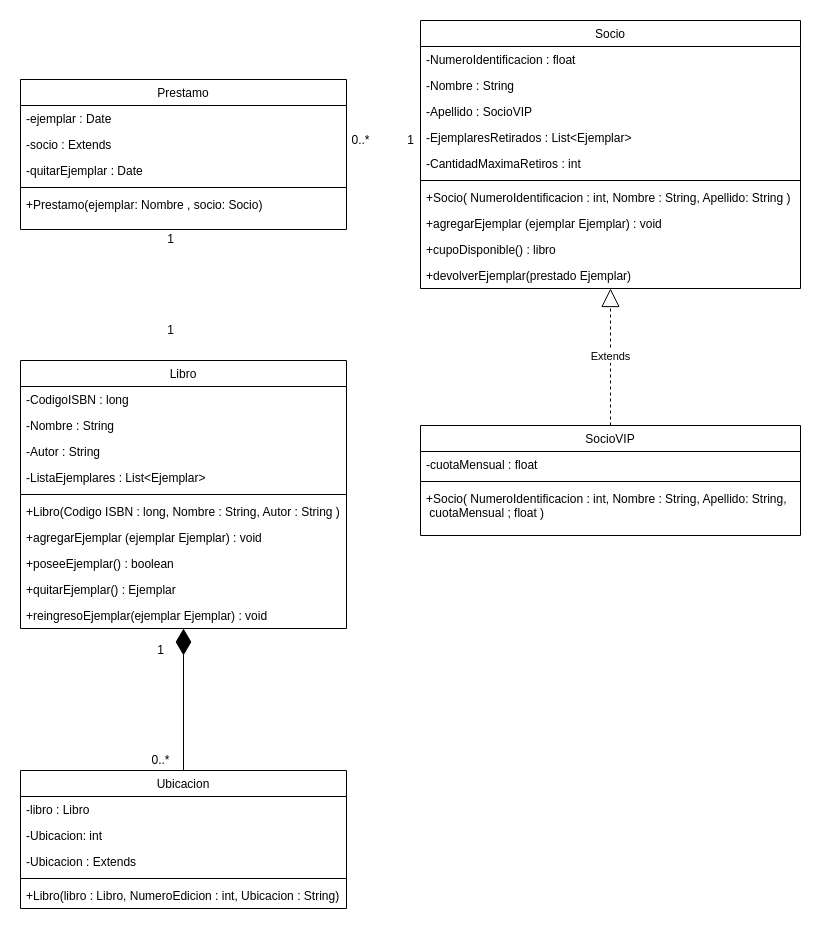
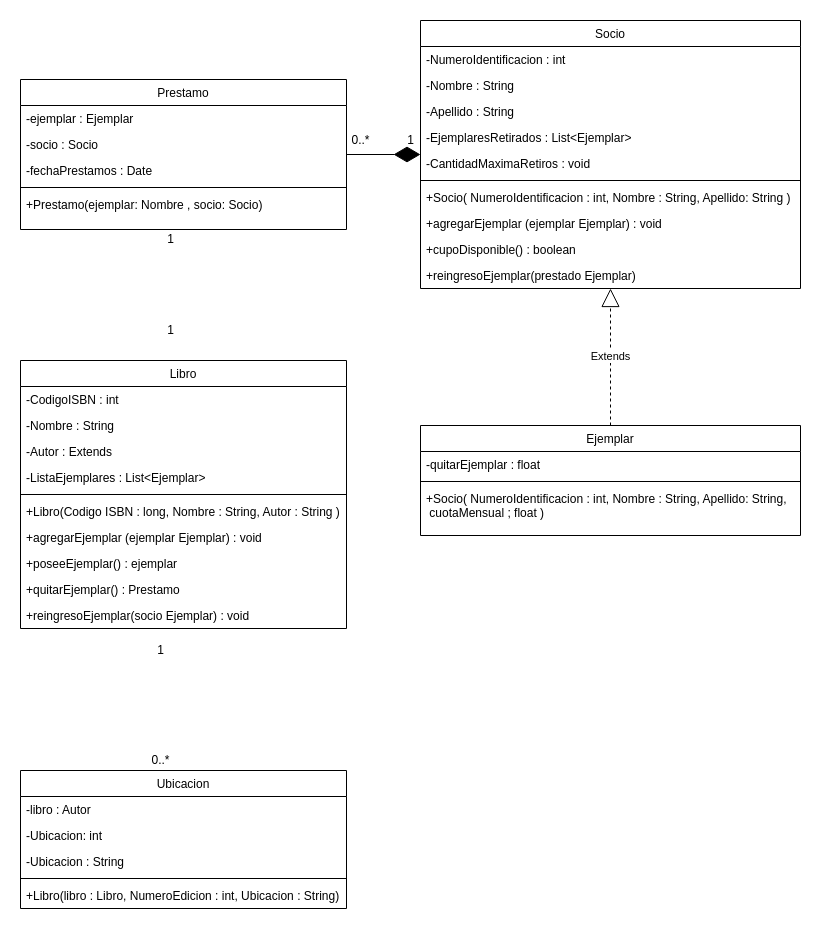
(513, 60) -> (506, 60)
(482, 112) -> (476, 112)
(74, 119) -> (85, 119)
(74, 145) -> (65, 145)
none -> (371, 155)
(509, 164) -> (513, 164)
(92, 171) -> (95, 171)
(498, 250) -> (506, 250)
(541, 276) -> (544, 276)
(79, 400) -> (75, 400)
(610, 439) -> (610, 439)
(70, 452) -> (75, 452)
(489, 465) -> (494, 465)
(106, 564) -> (109, 564)
(111, 590) -> (112, 590)
(160, 616) -> (150, 616)
(184, 712) -> none
(64, 810) -> (65, 810)
(85, 862) -> (80, 862)
